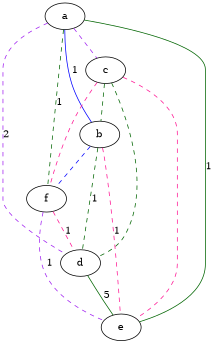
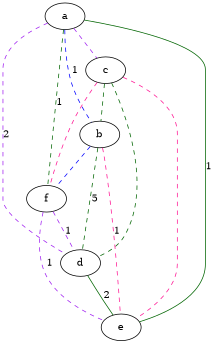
(70, 78) -> (70, 78)
(95, 199) -> (95, 199)
(64, 231) -> (64, 231)
(107, 295) -> (107, 295)
